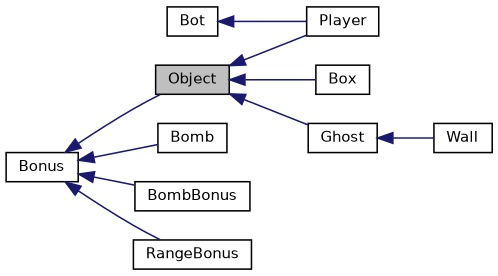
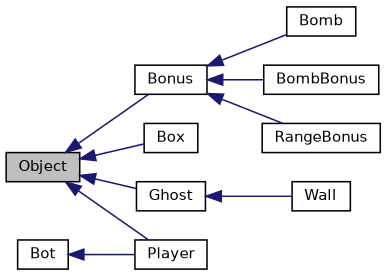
(118, 118) -> (114, 119)
